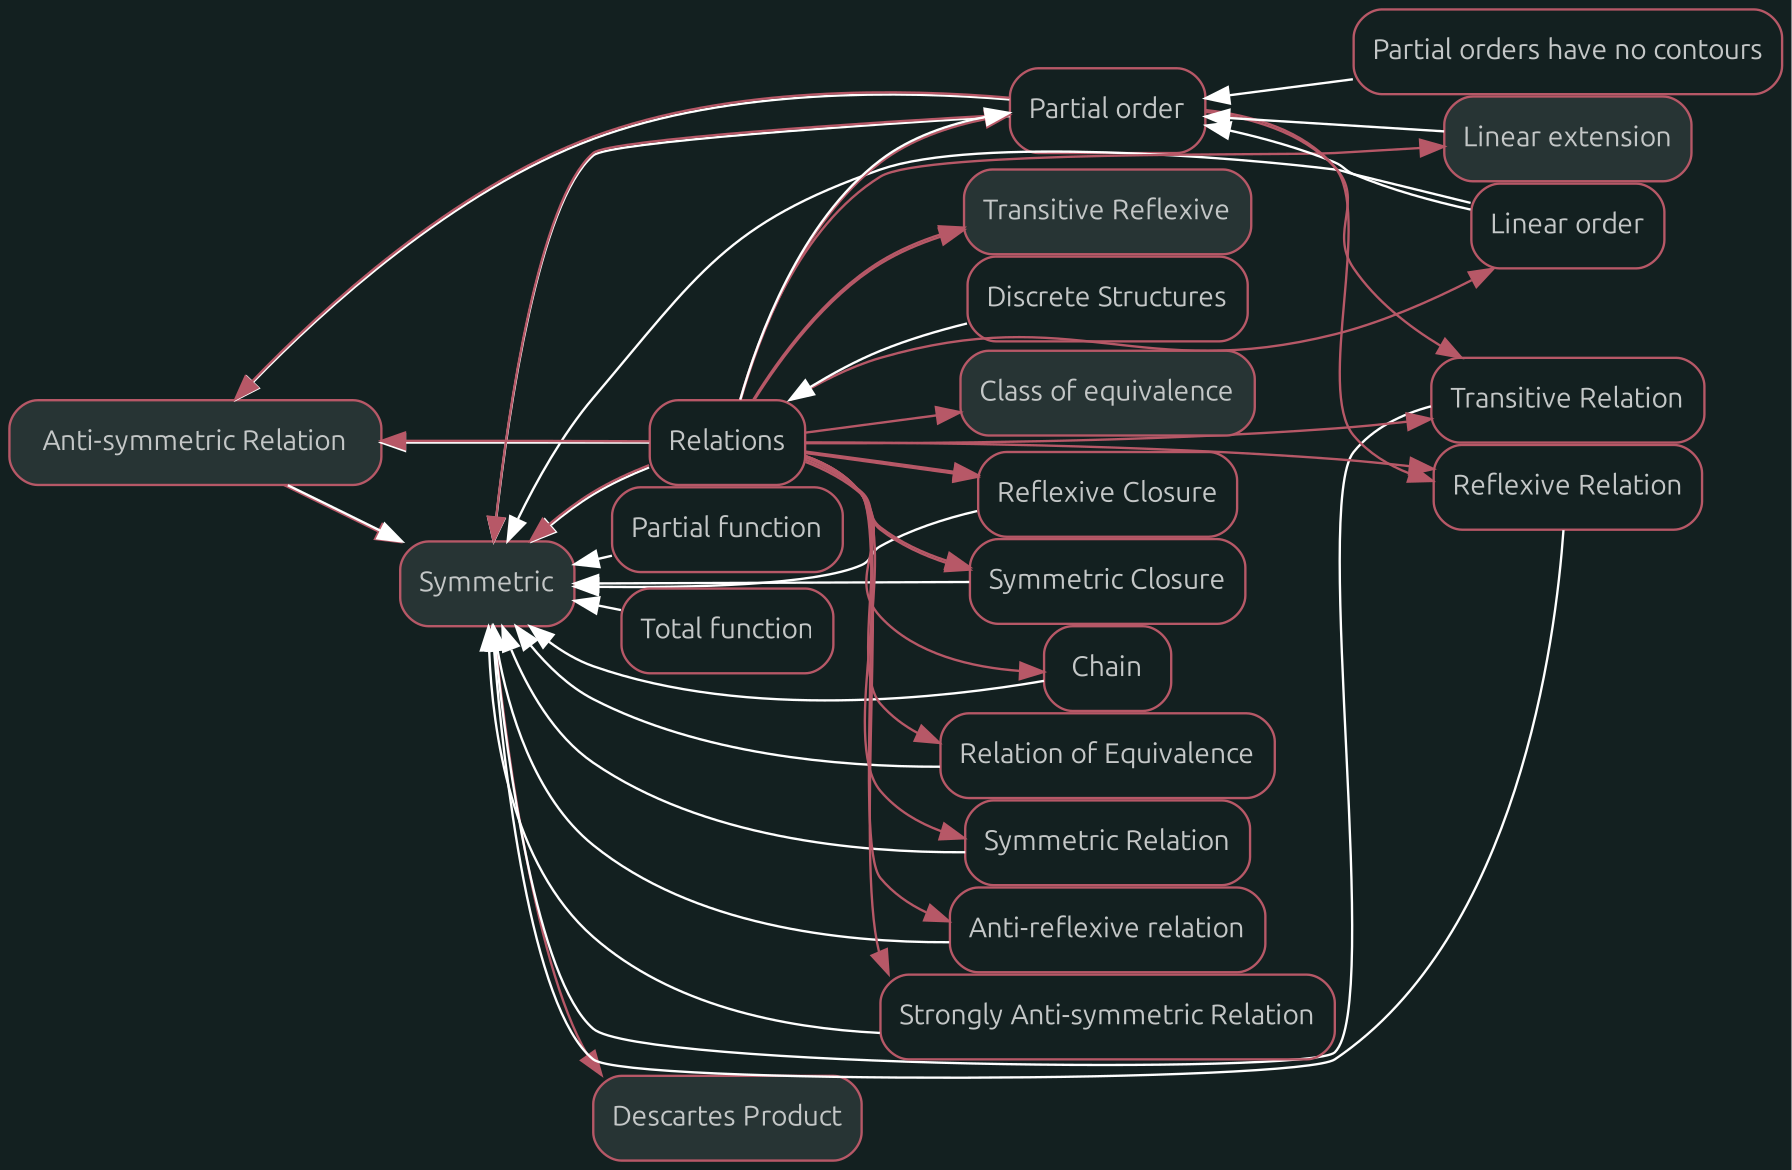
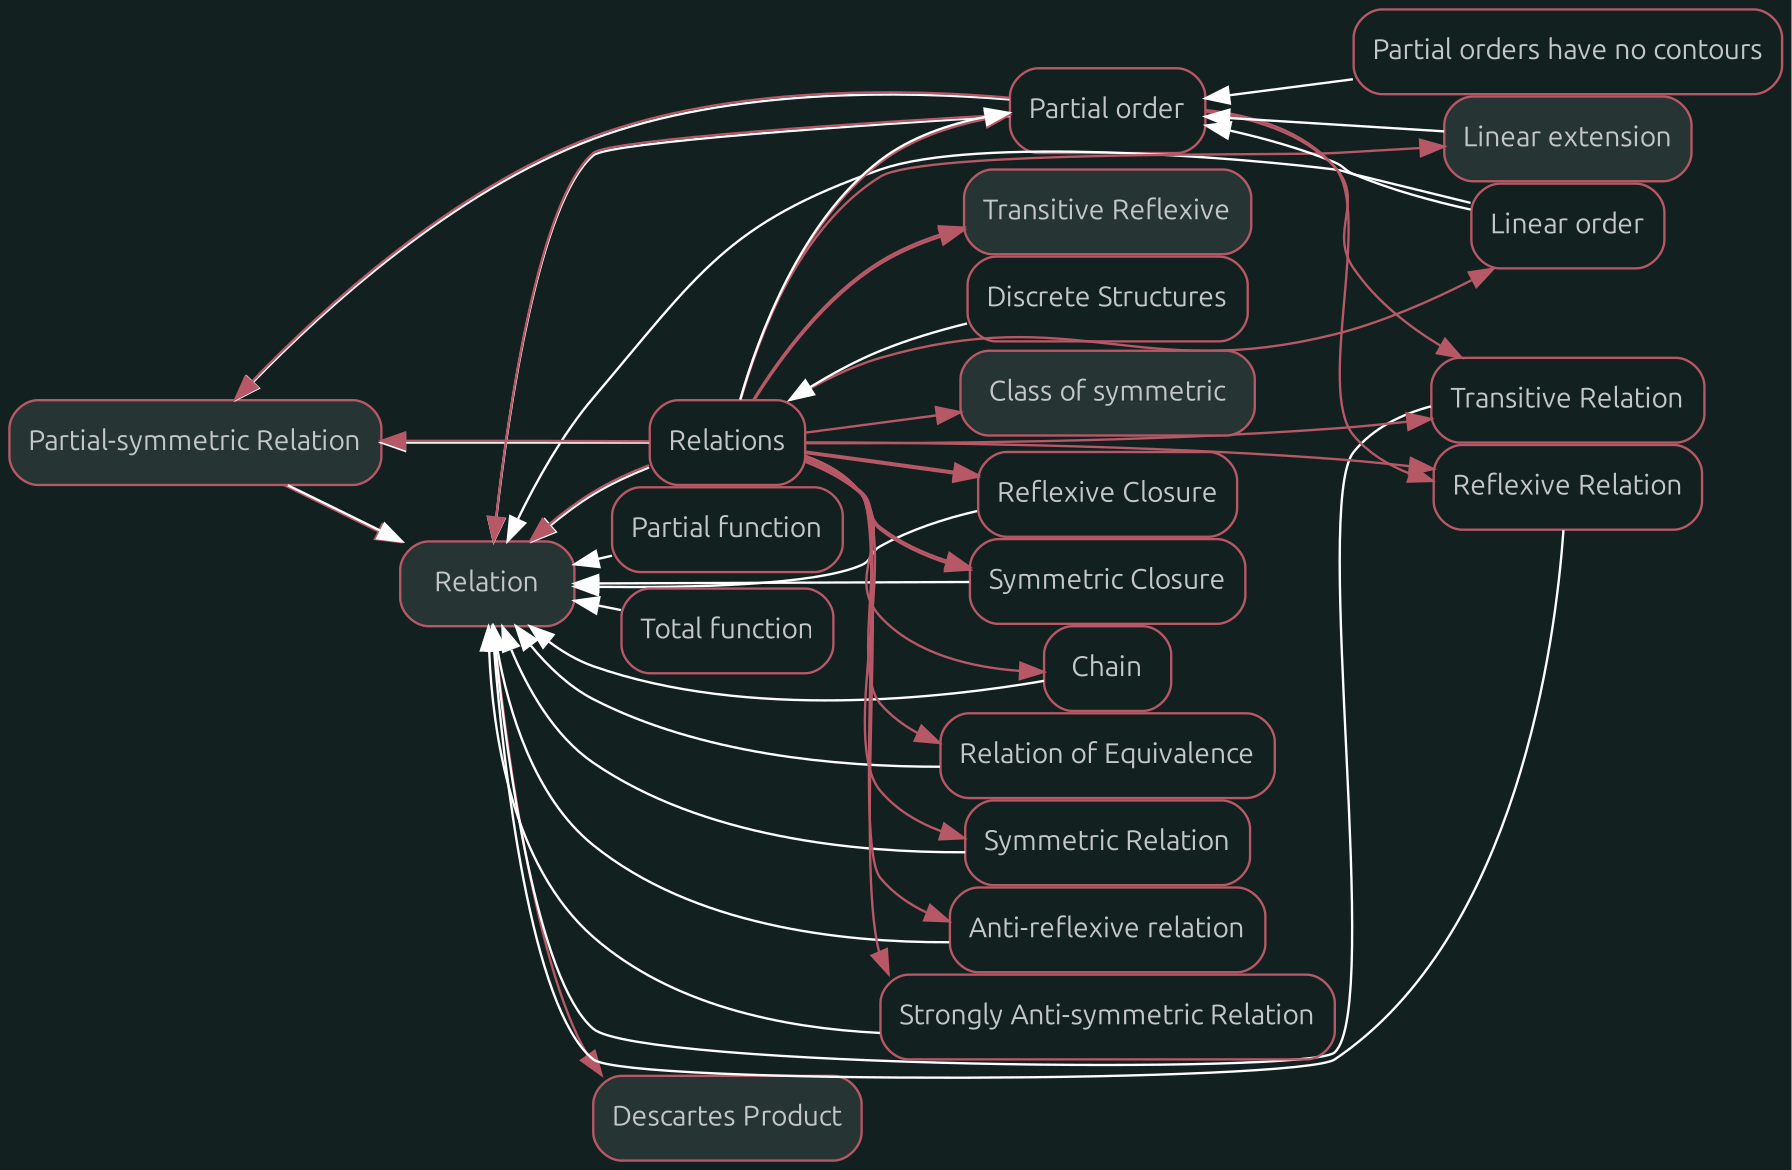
(1108, 393) -> (1108, 393)
(195, 443) -> (195, 443)
(487, 584) -> (487, 584)
